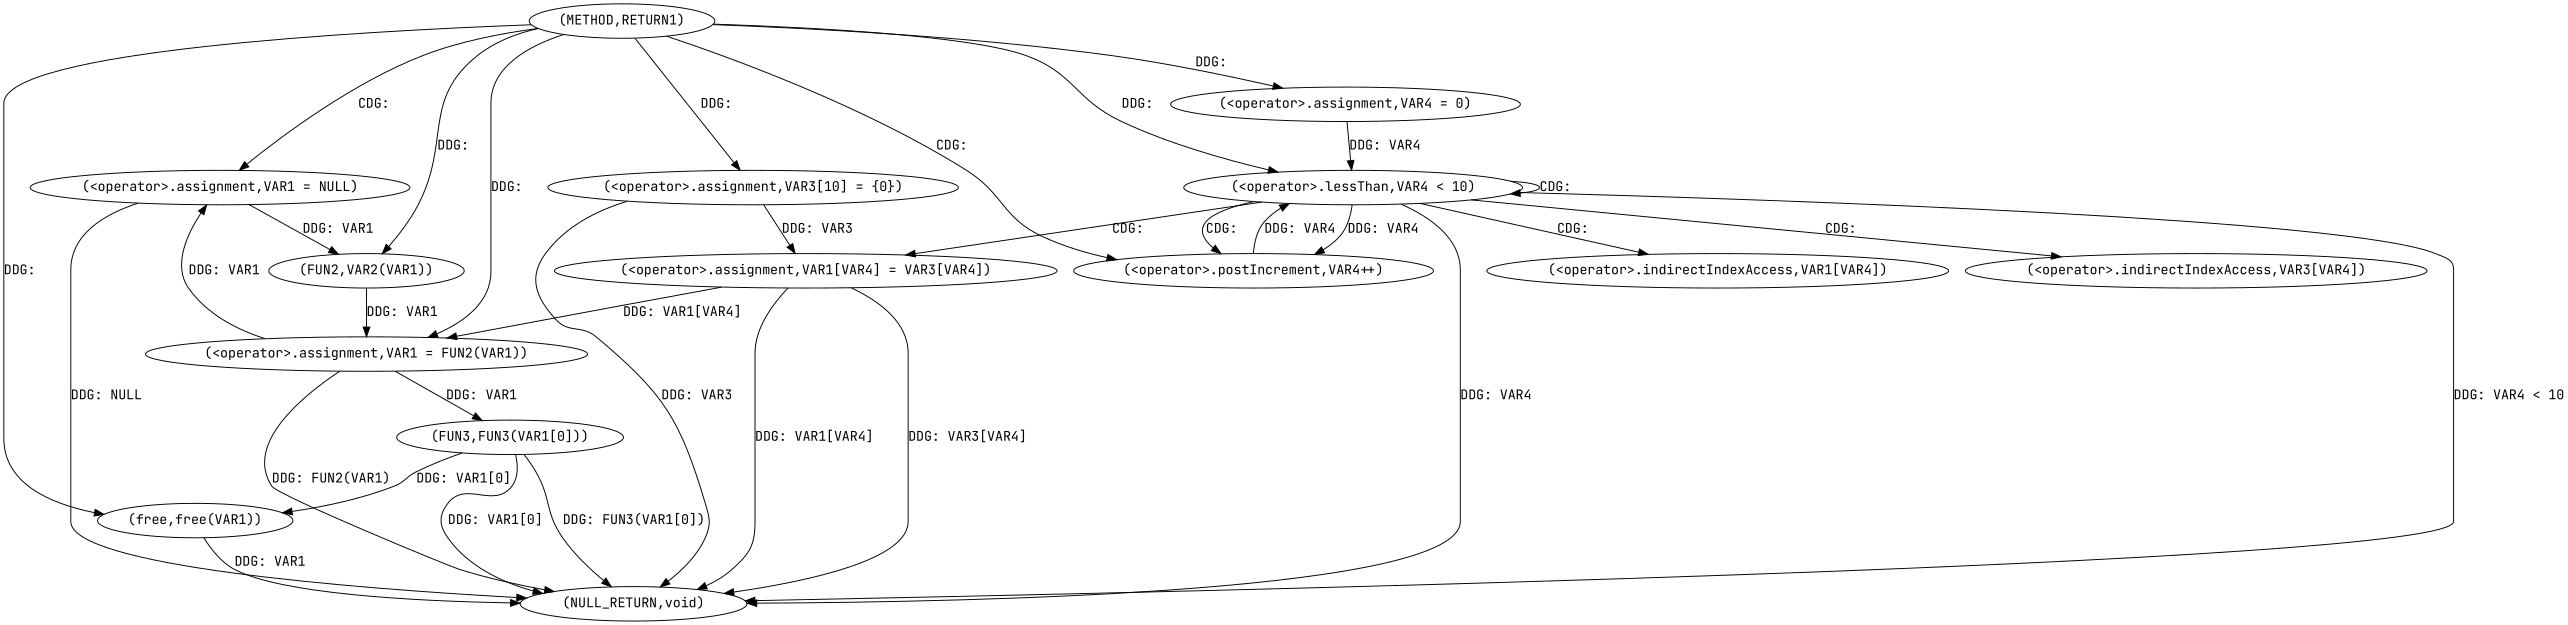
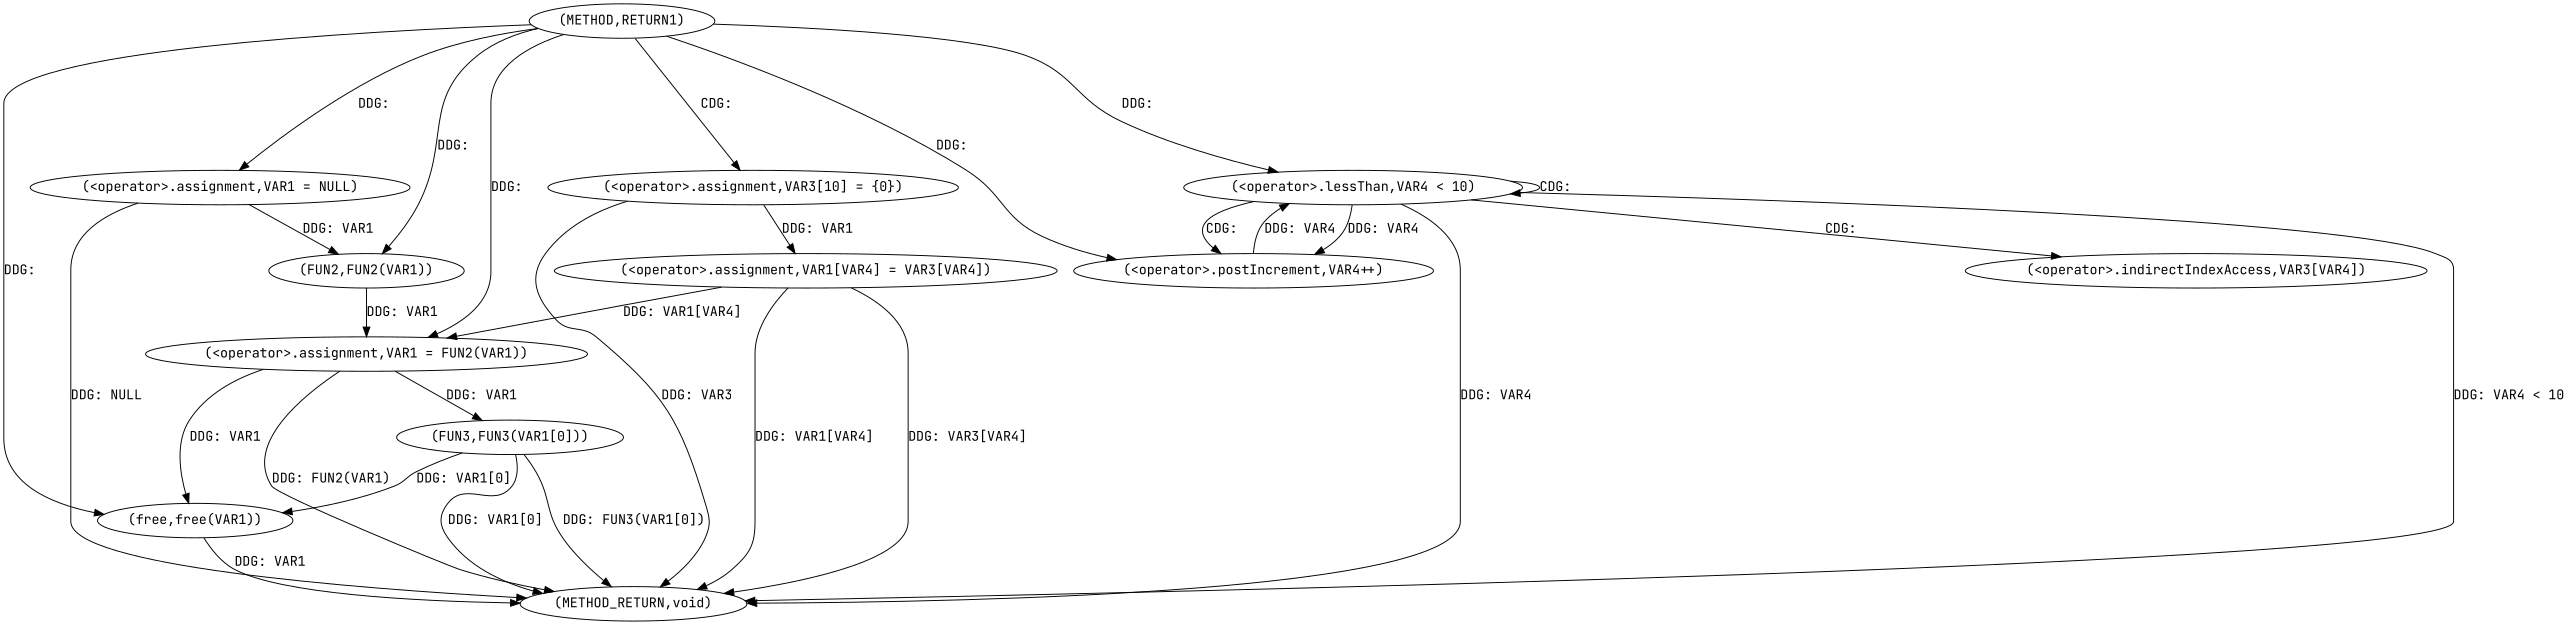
(378, 104) -> (378, 104)
(721, 104) -> (721, 104)
(1345, 104) -> none
(956, 146) -> (956, 146)
(1089, 228) -> none
(818, 229) -> (818, 229)
(367, 271) -> (367, 271)
(1718, 271) -> none
(192, 293) -> (194, 414)
(633, 604) -> (633, 604)
